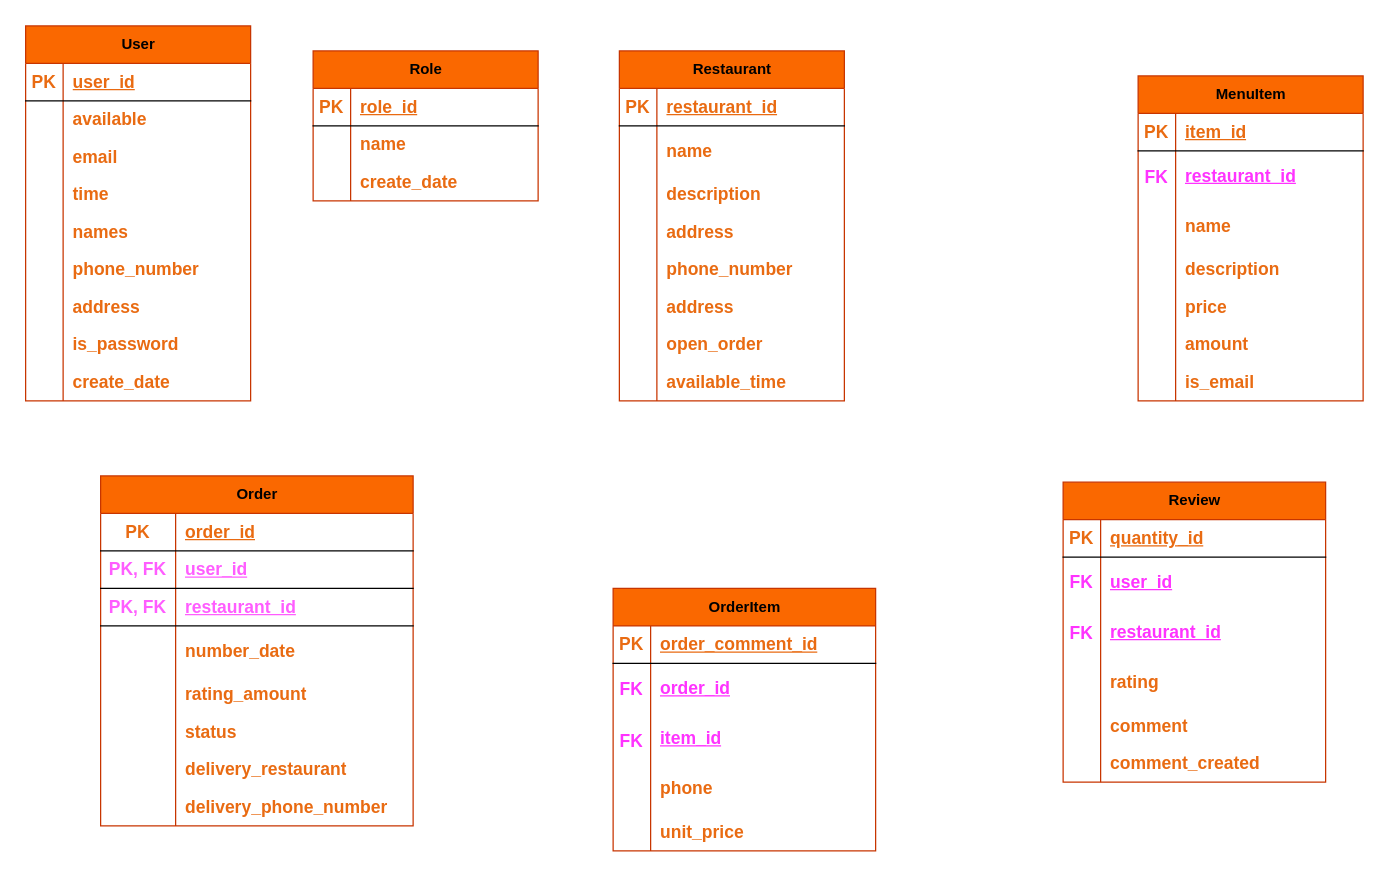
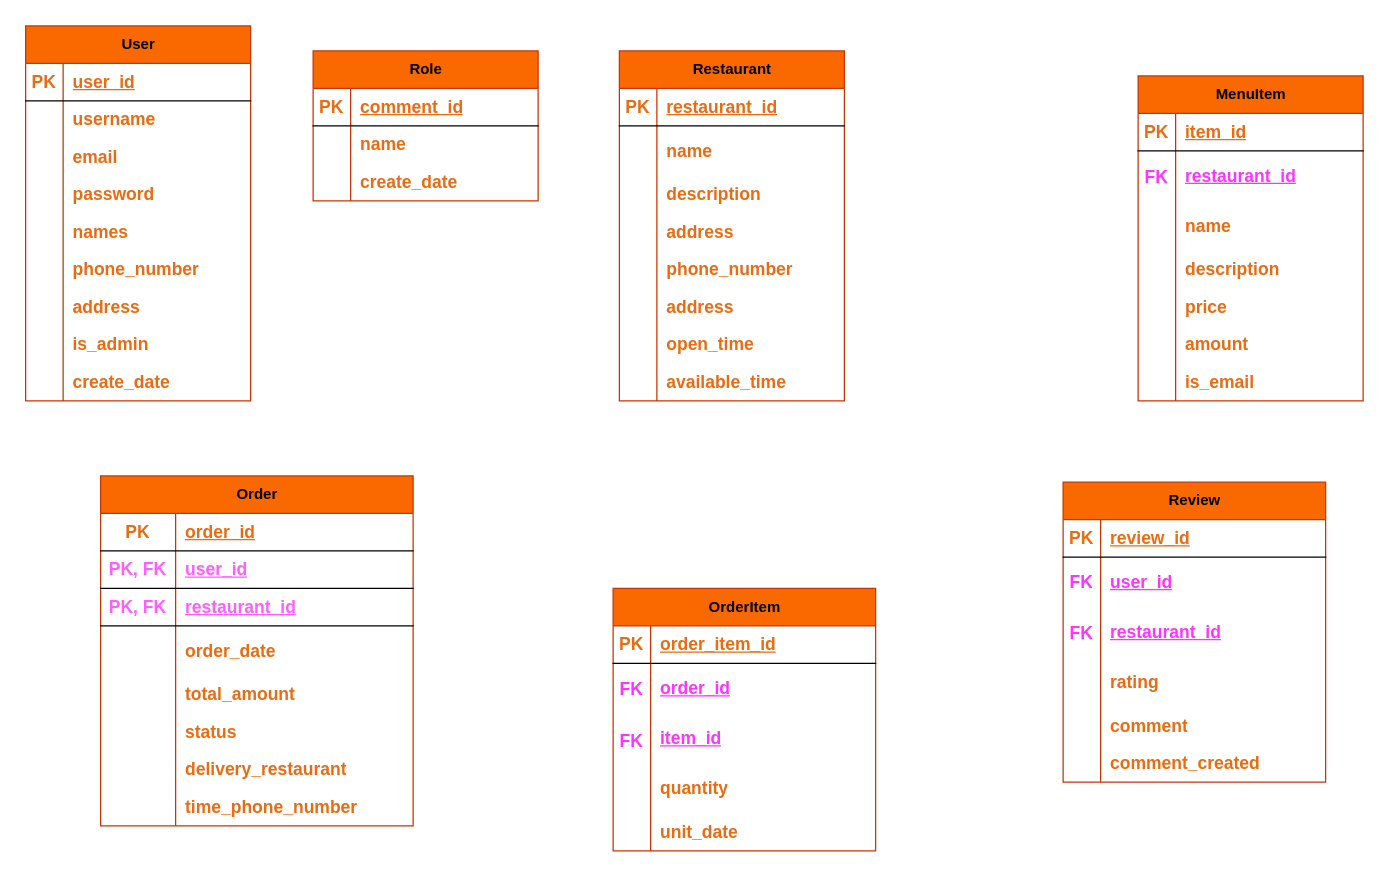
(390, 107) -> (407, 107)
(110, 119) -> (112, 119)
(90, 194) -> (112, 194)
(125, 344) -> (108, 344)
(716, 344) -> (709, 344)
(1160, 538) -> (1150, 538)
(737, 644) -> (720, 644)
(240, 651) -> (235, 651)
(247, 694) -> (242, 694)
(685, 788) -> (698, 788)
(284, 807) -> (267, 807)
(705, 832) -> (702, 832)
